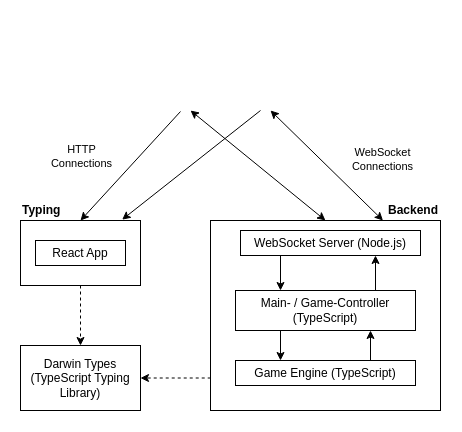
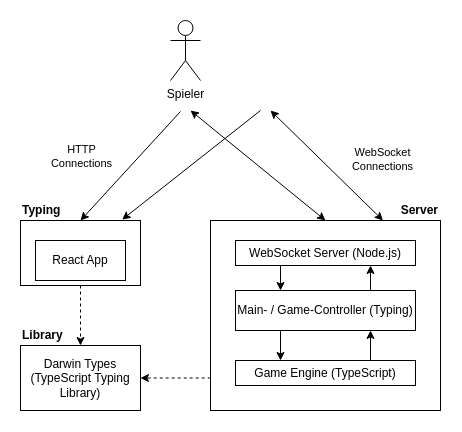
none -> (186, 51)
(415, 211) -> (418, 211)
(331, 243) -> (326, 253)
(81, 253) -> (81, 261)
(326, 311) -> (326, 311)
none -> (41, 336)
